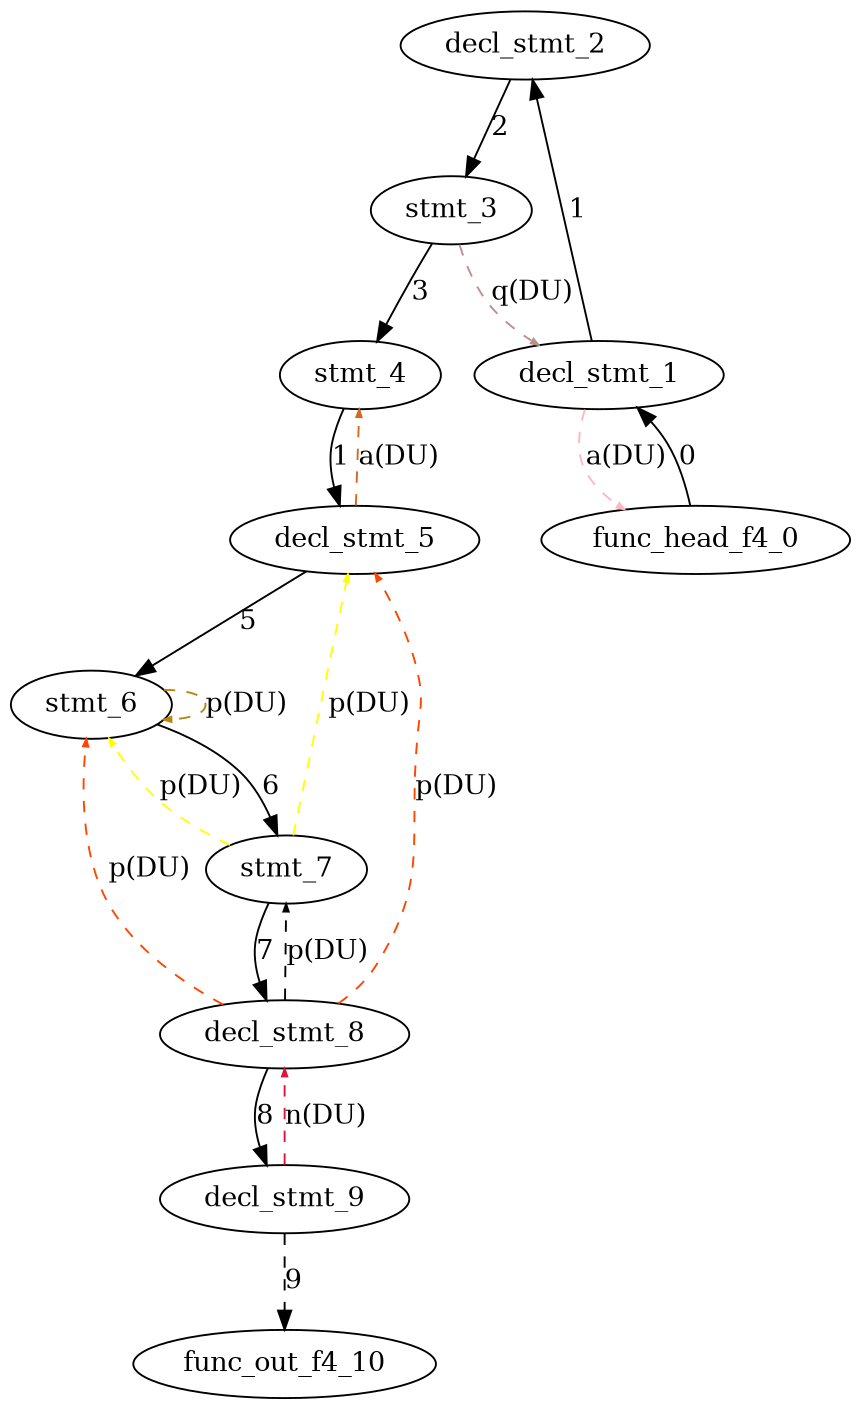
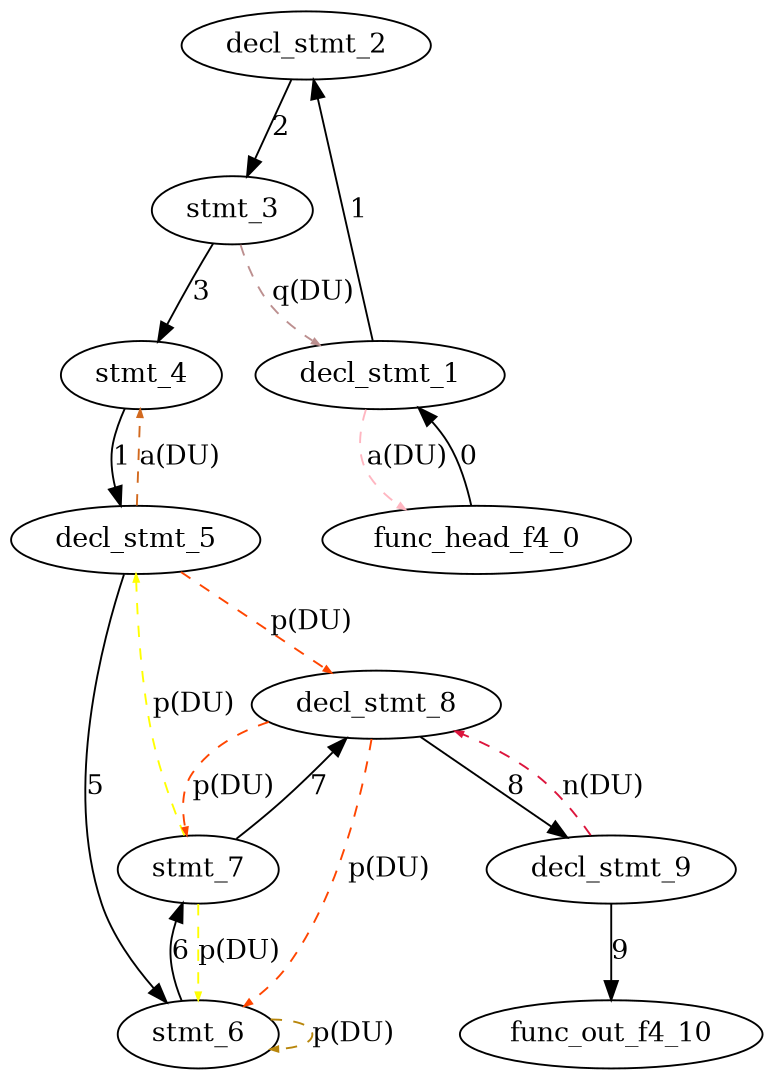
(415, 799) -> (253, 620)
(286, 956) -> (205, 759)
(285, 1272) -> (611, 942)
